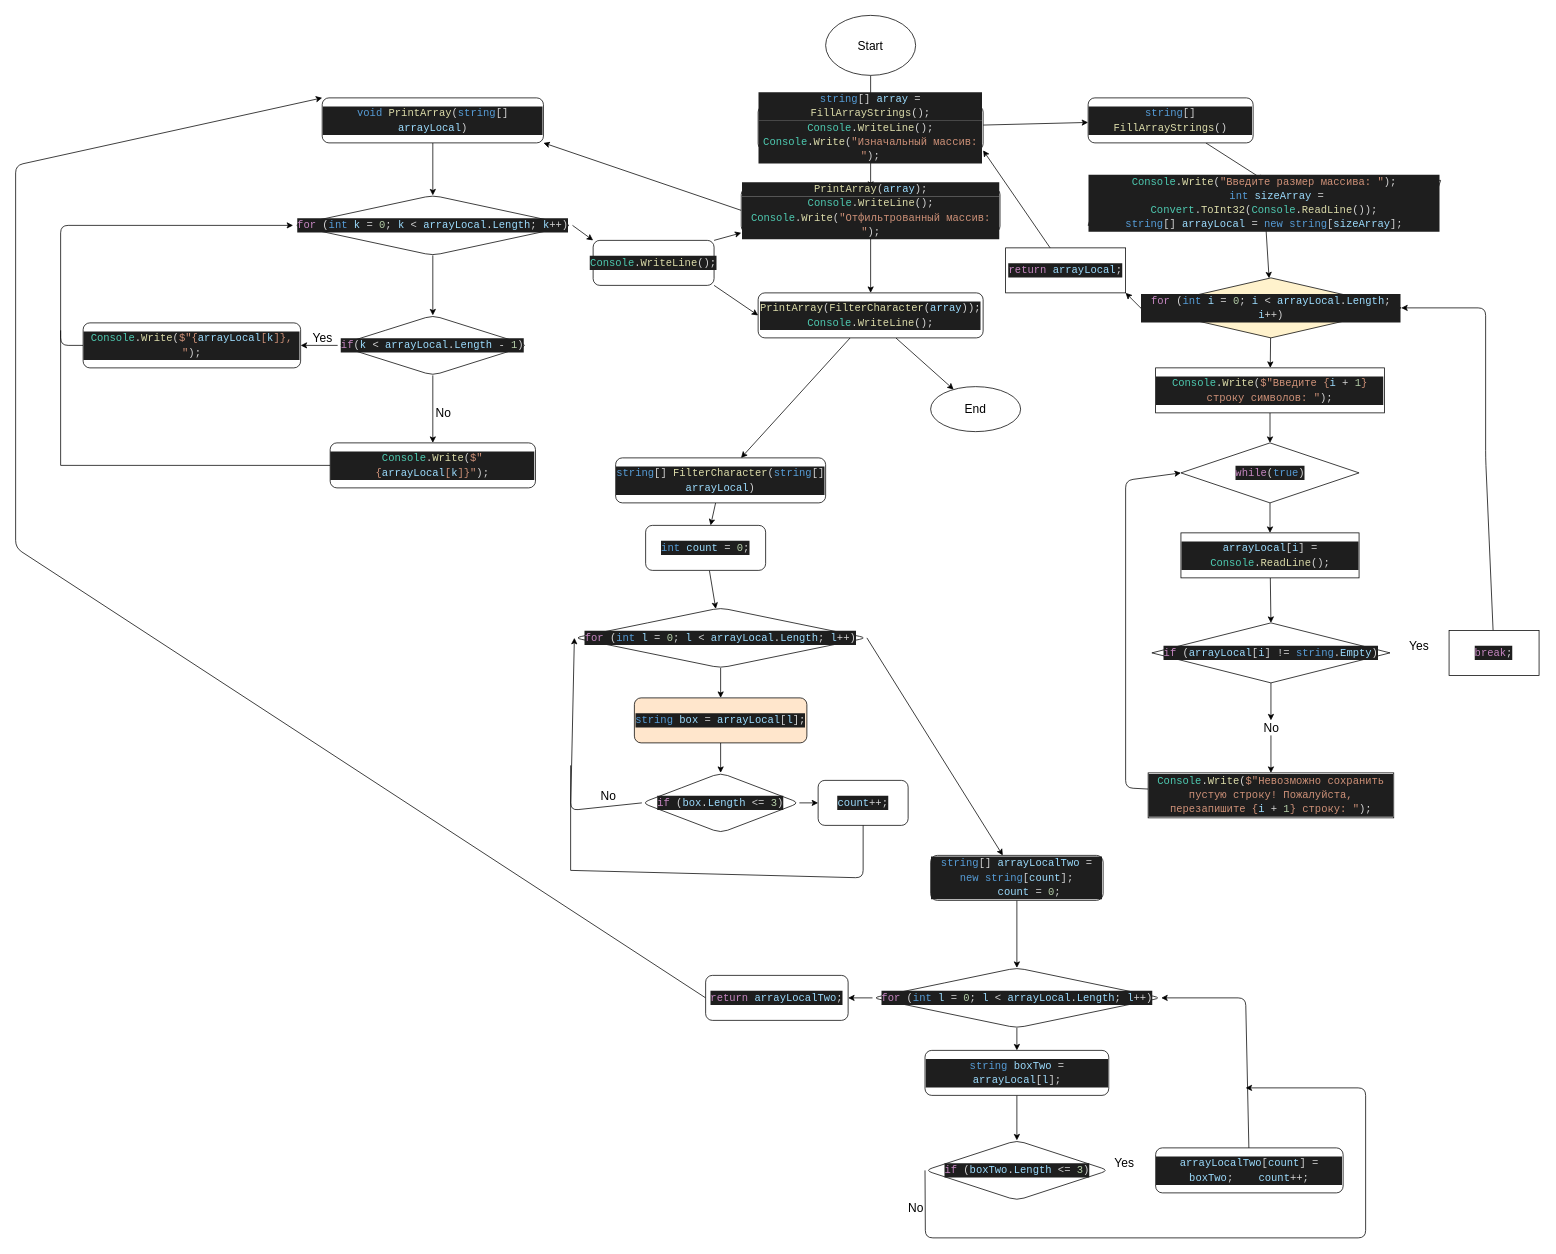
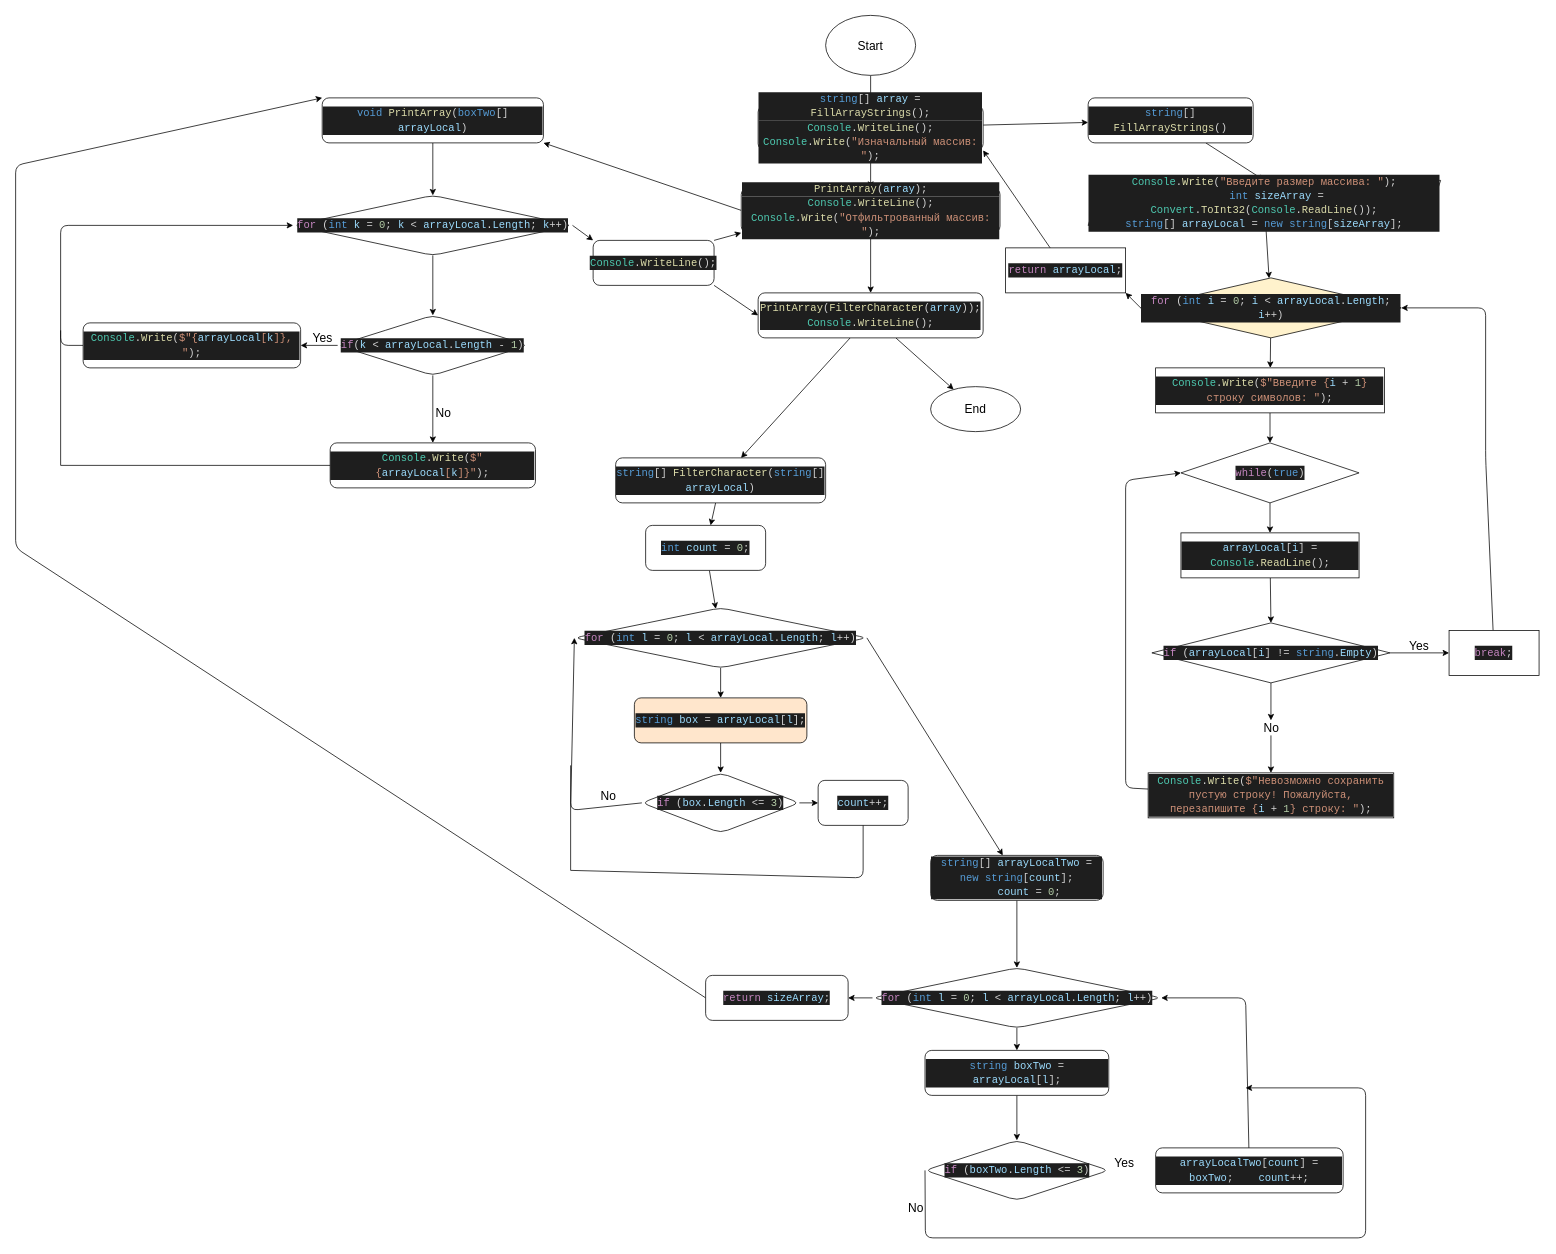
(433, 120) -> (433, 120)
none -> (1442, 653)
(777, 998) -> (777, 998)
